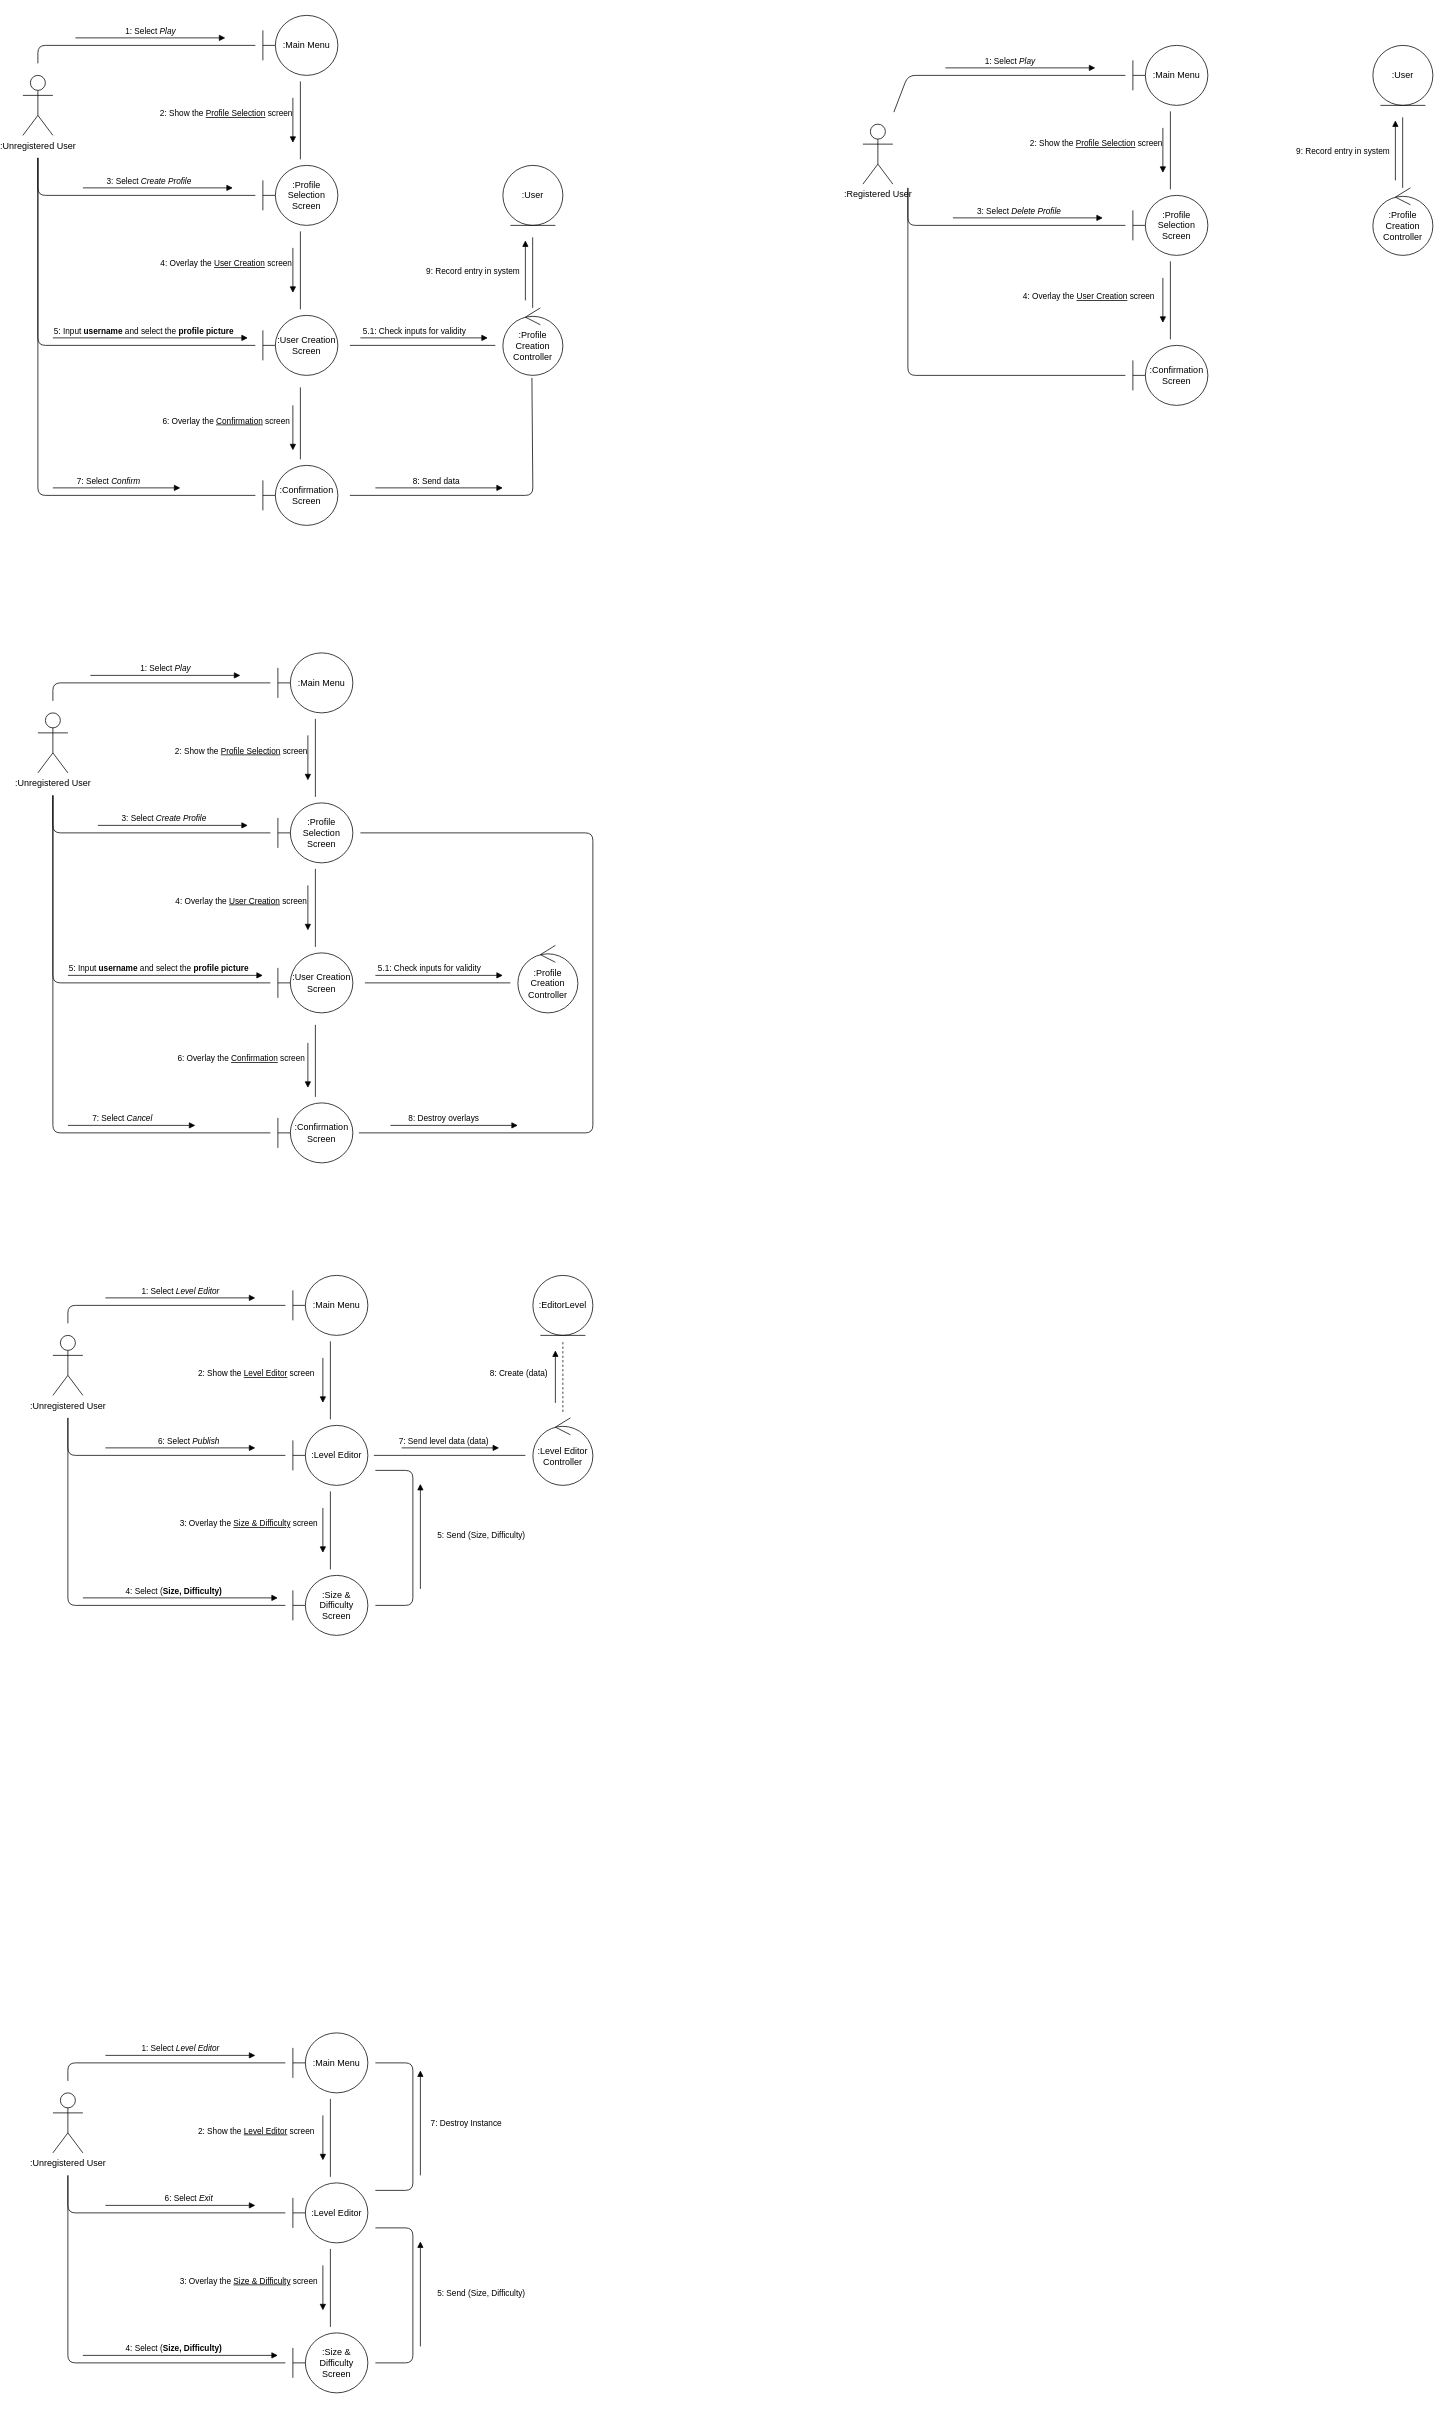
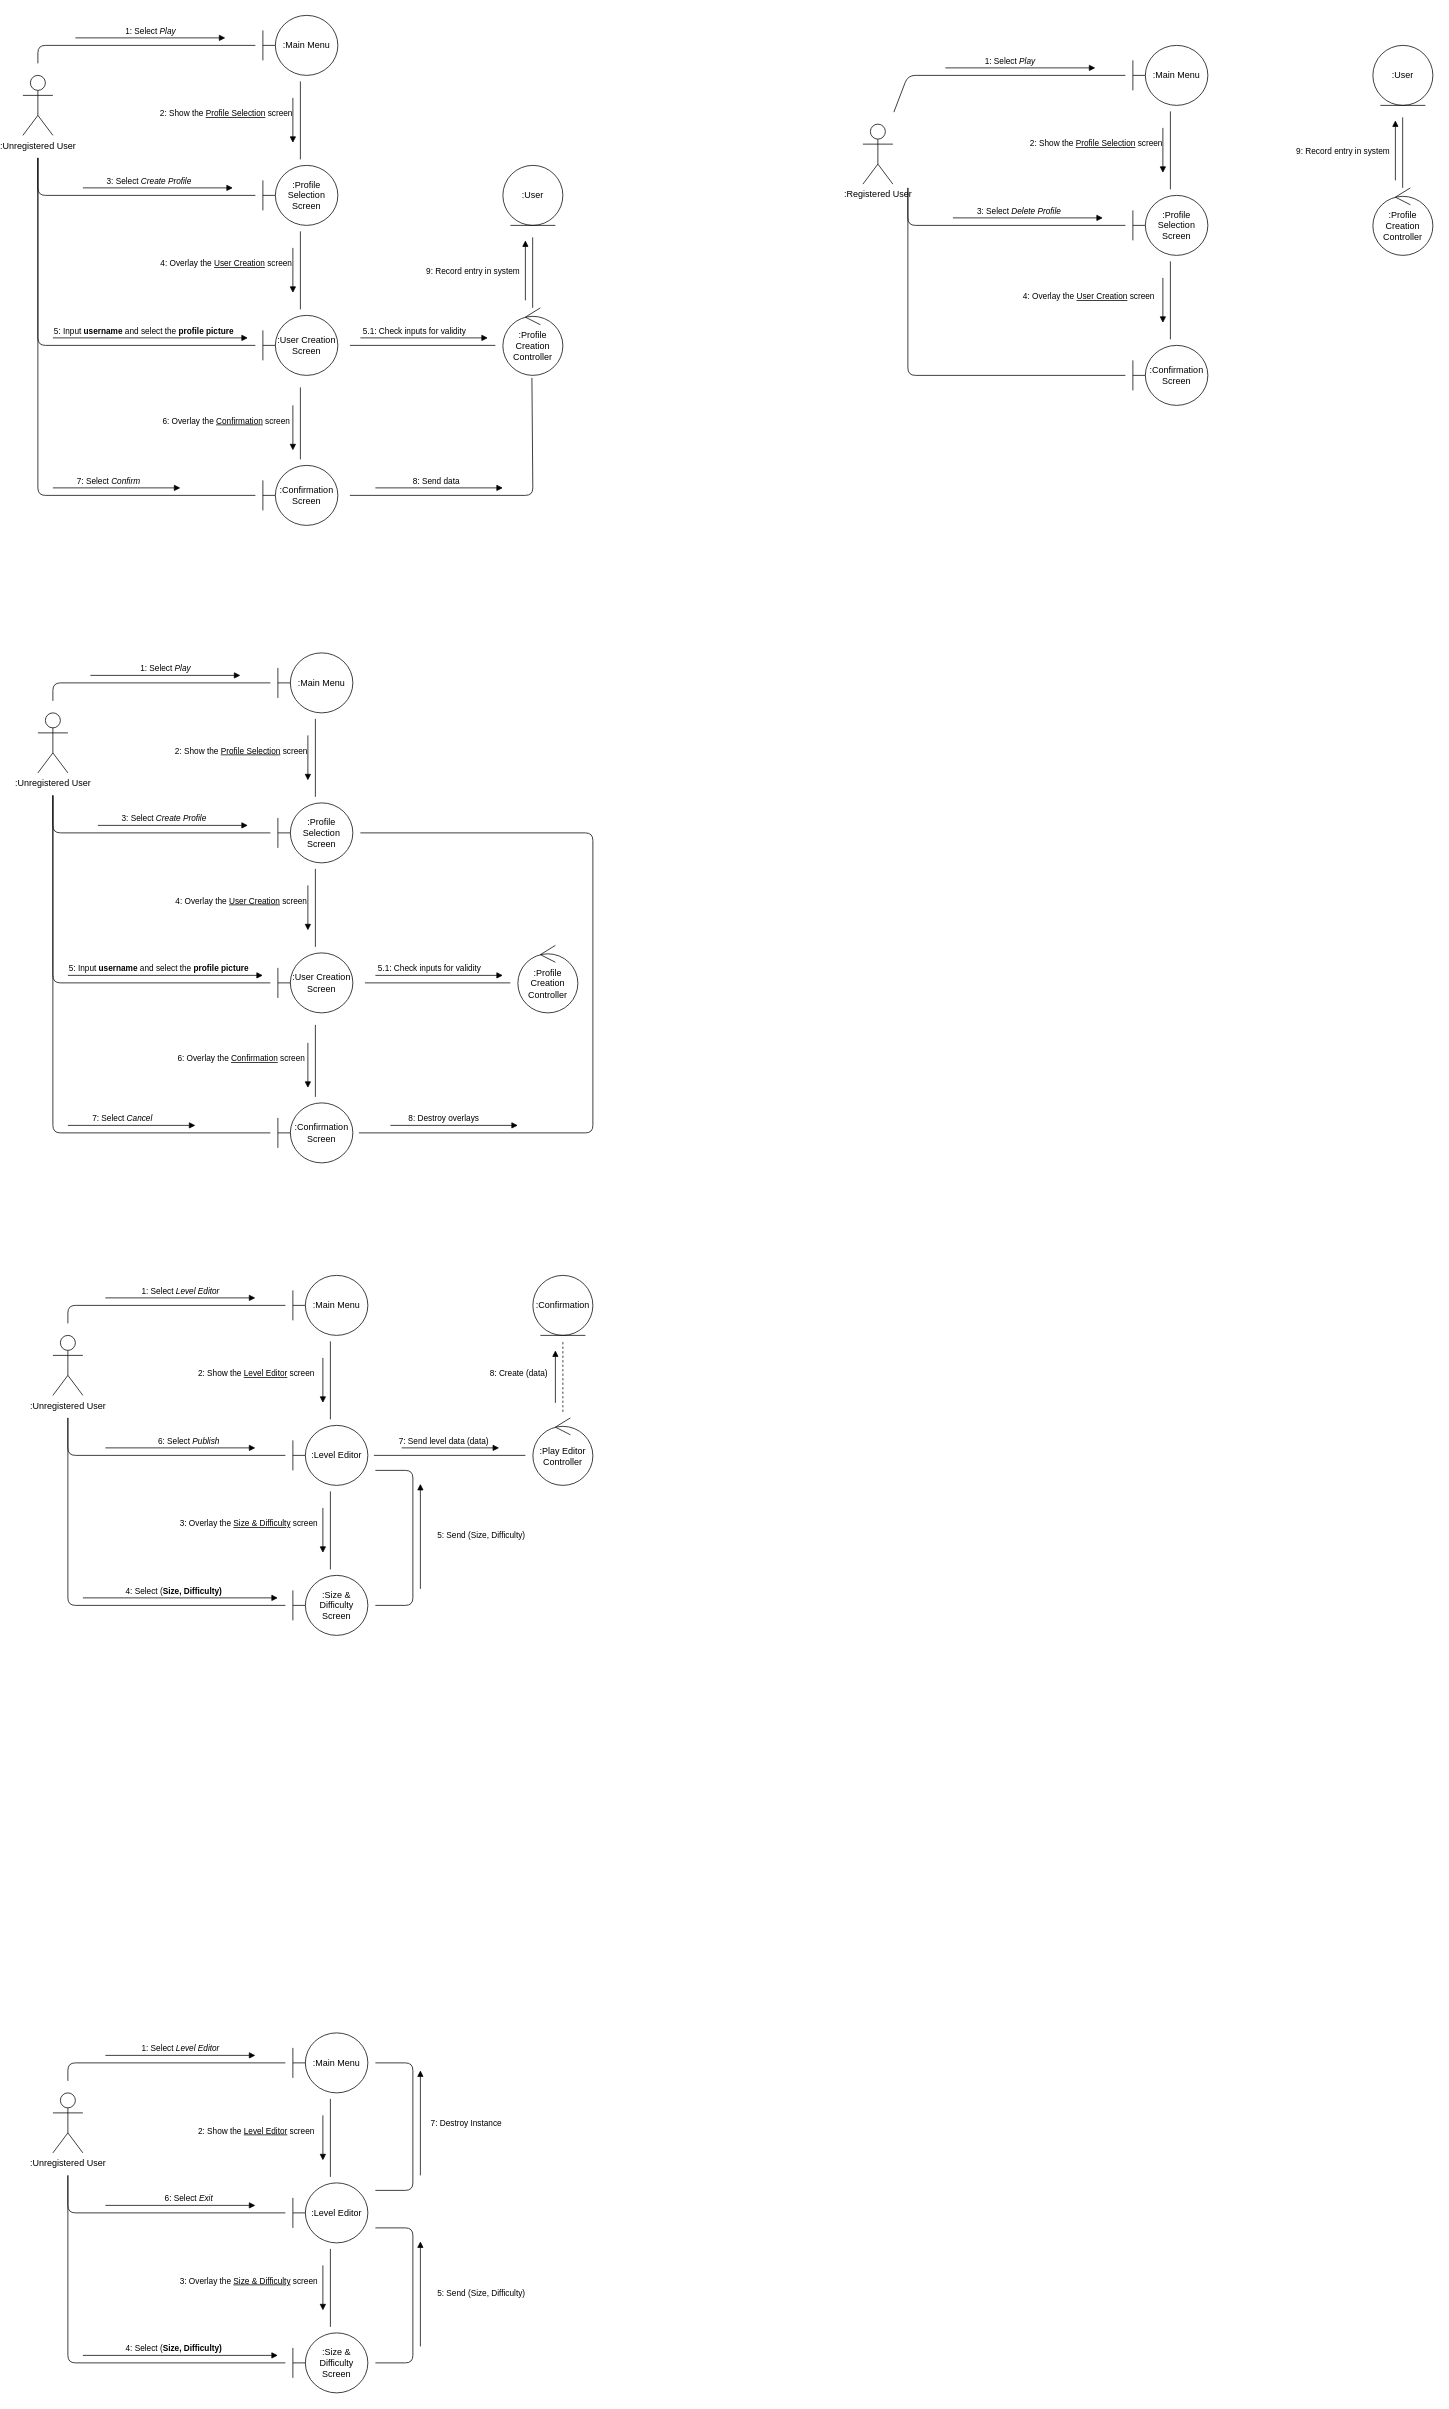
(563, 1305) -> (563, 1305)
(563, 1456) -> (563, 1456)
